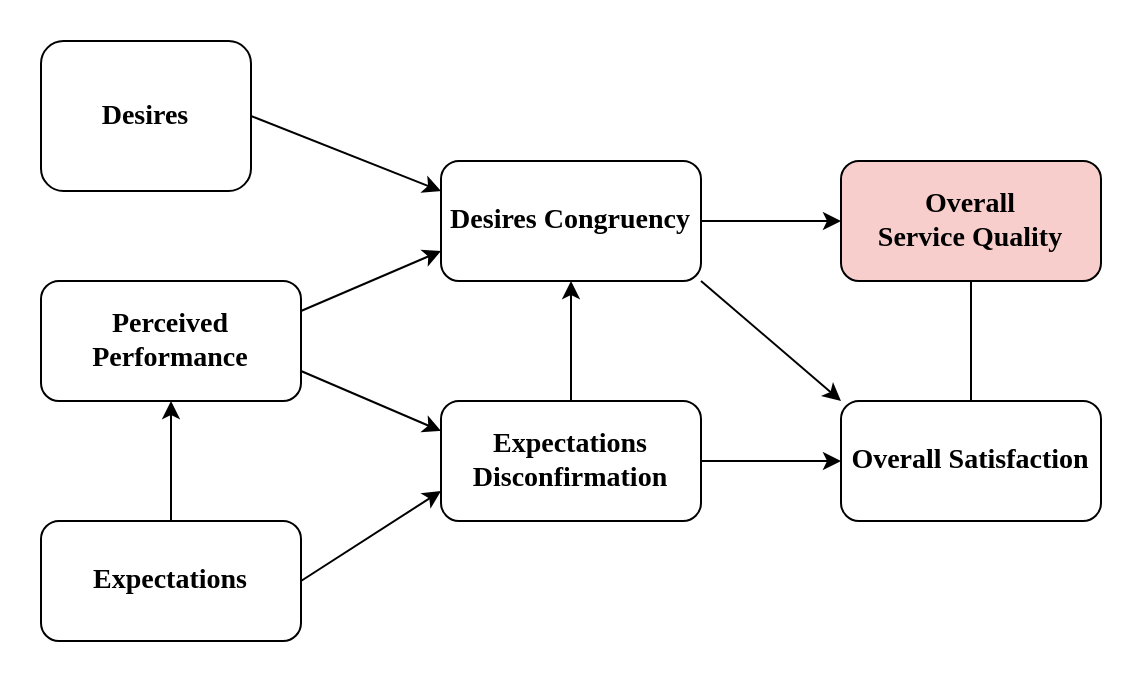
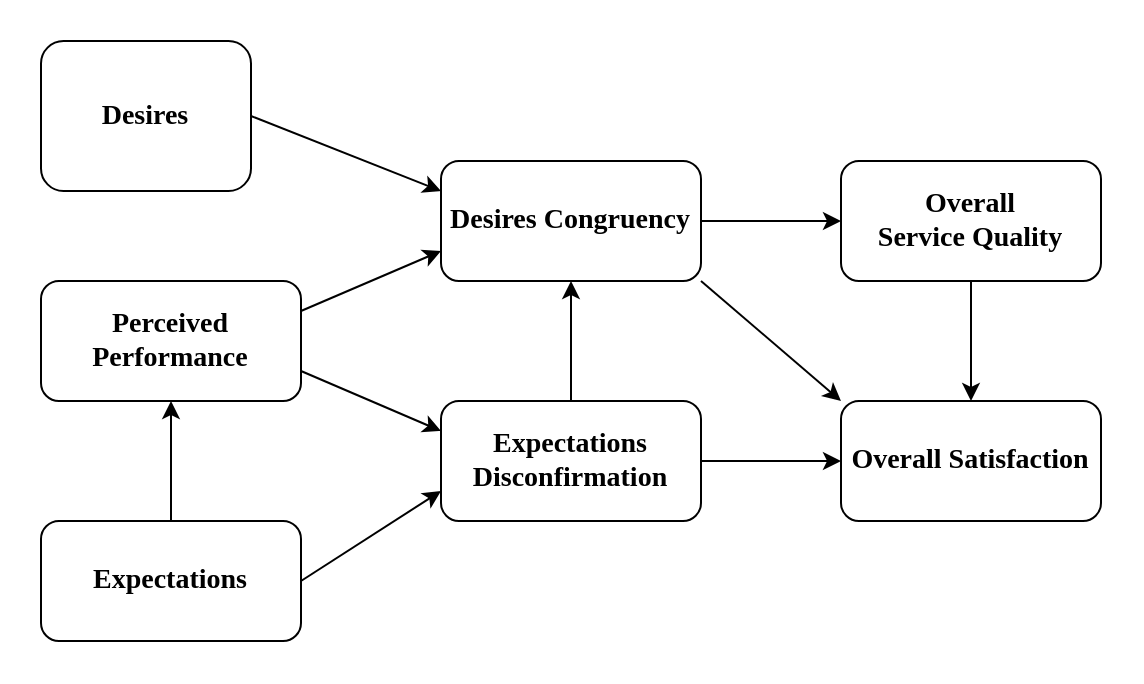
(971, 221) -> (971, 221)
(971, 391) -> (971, 386)
